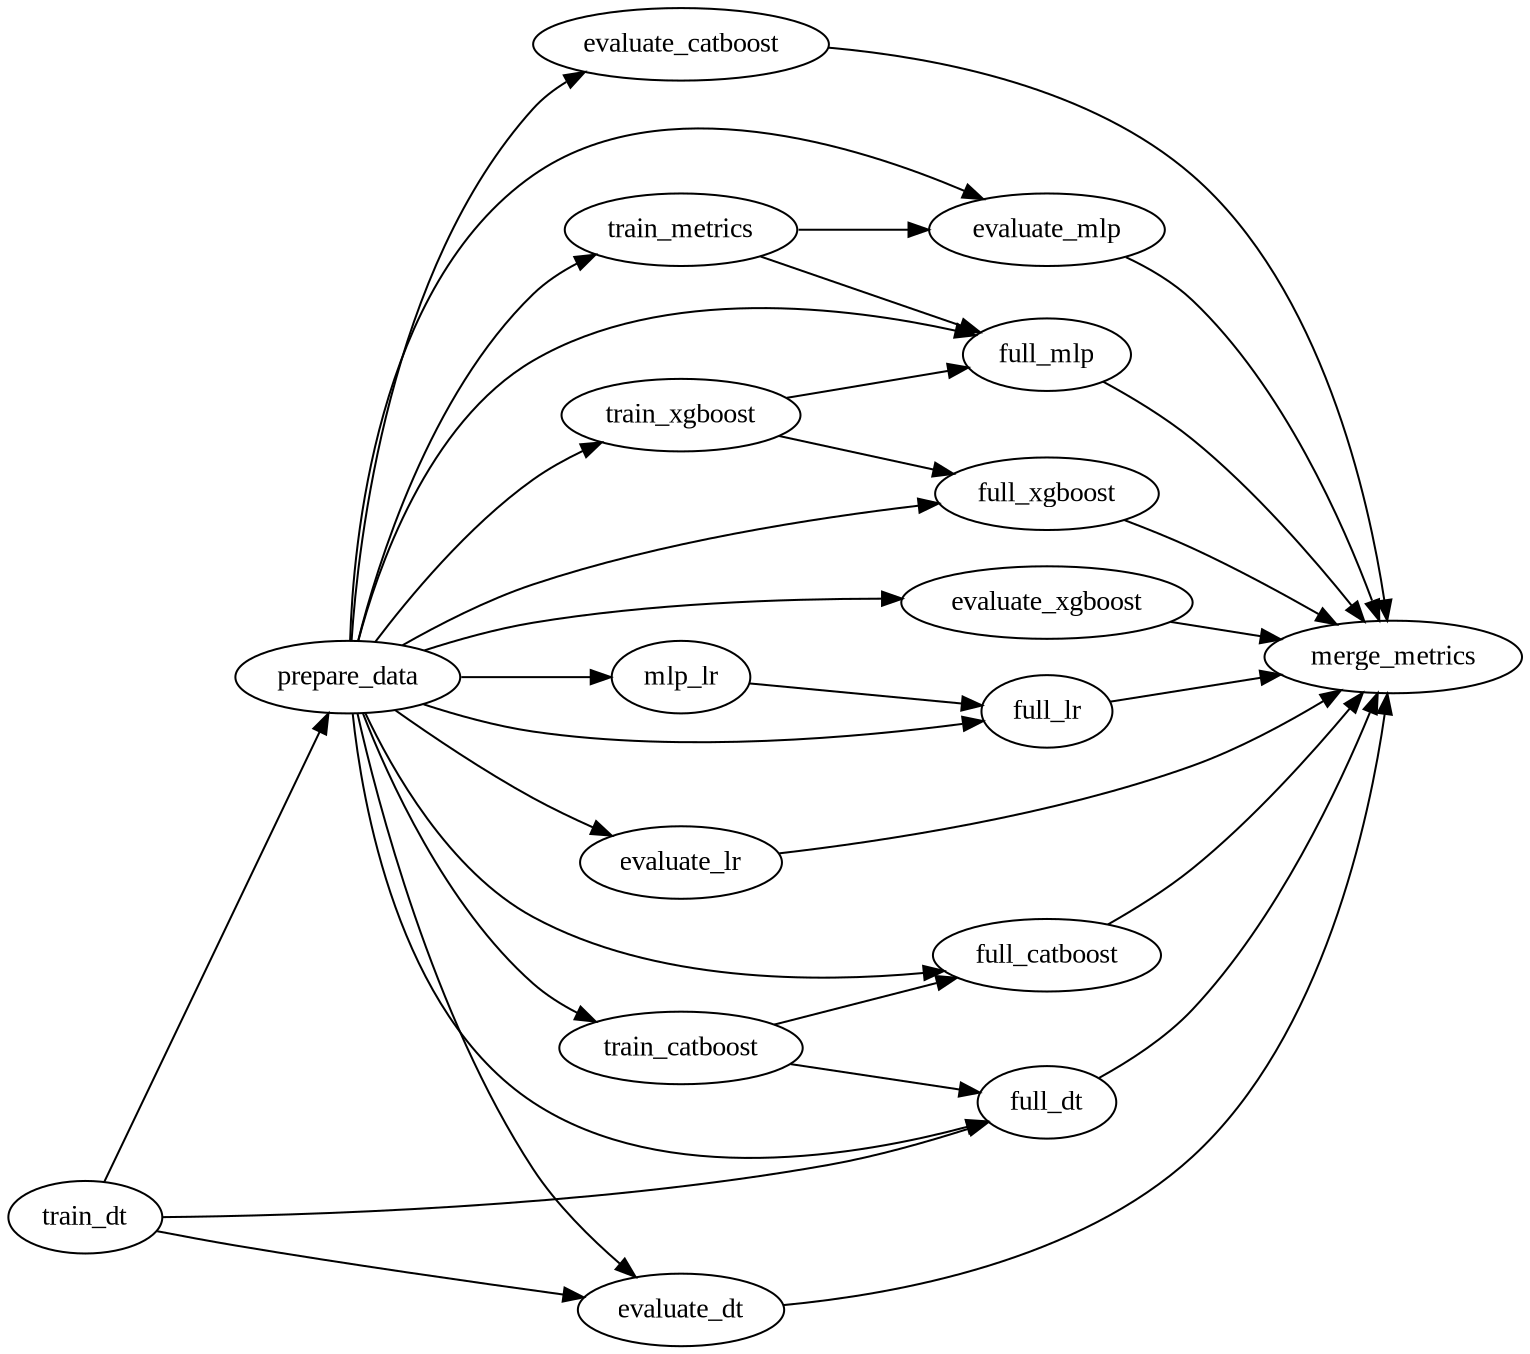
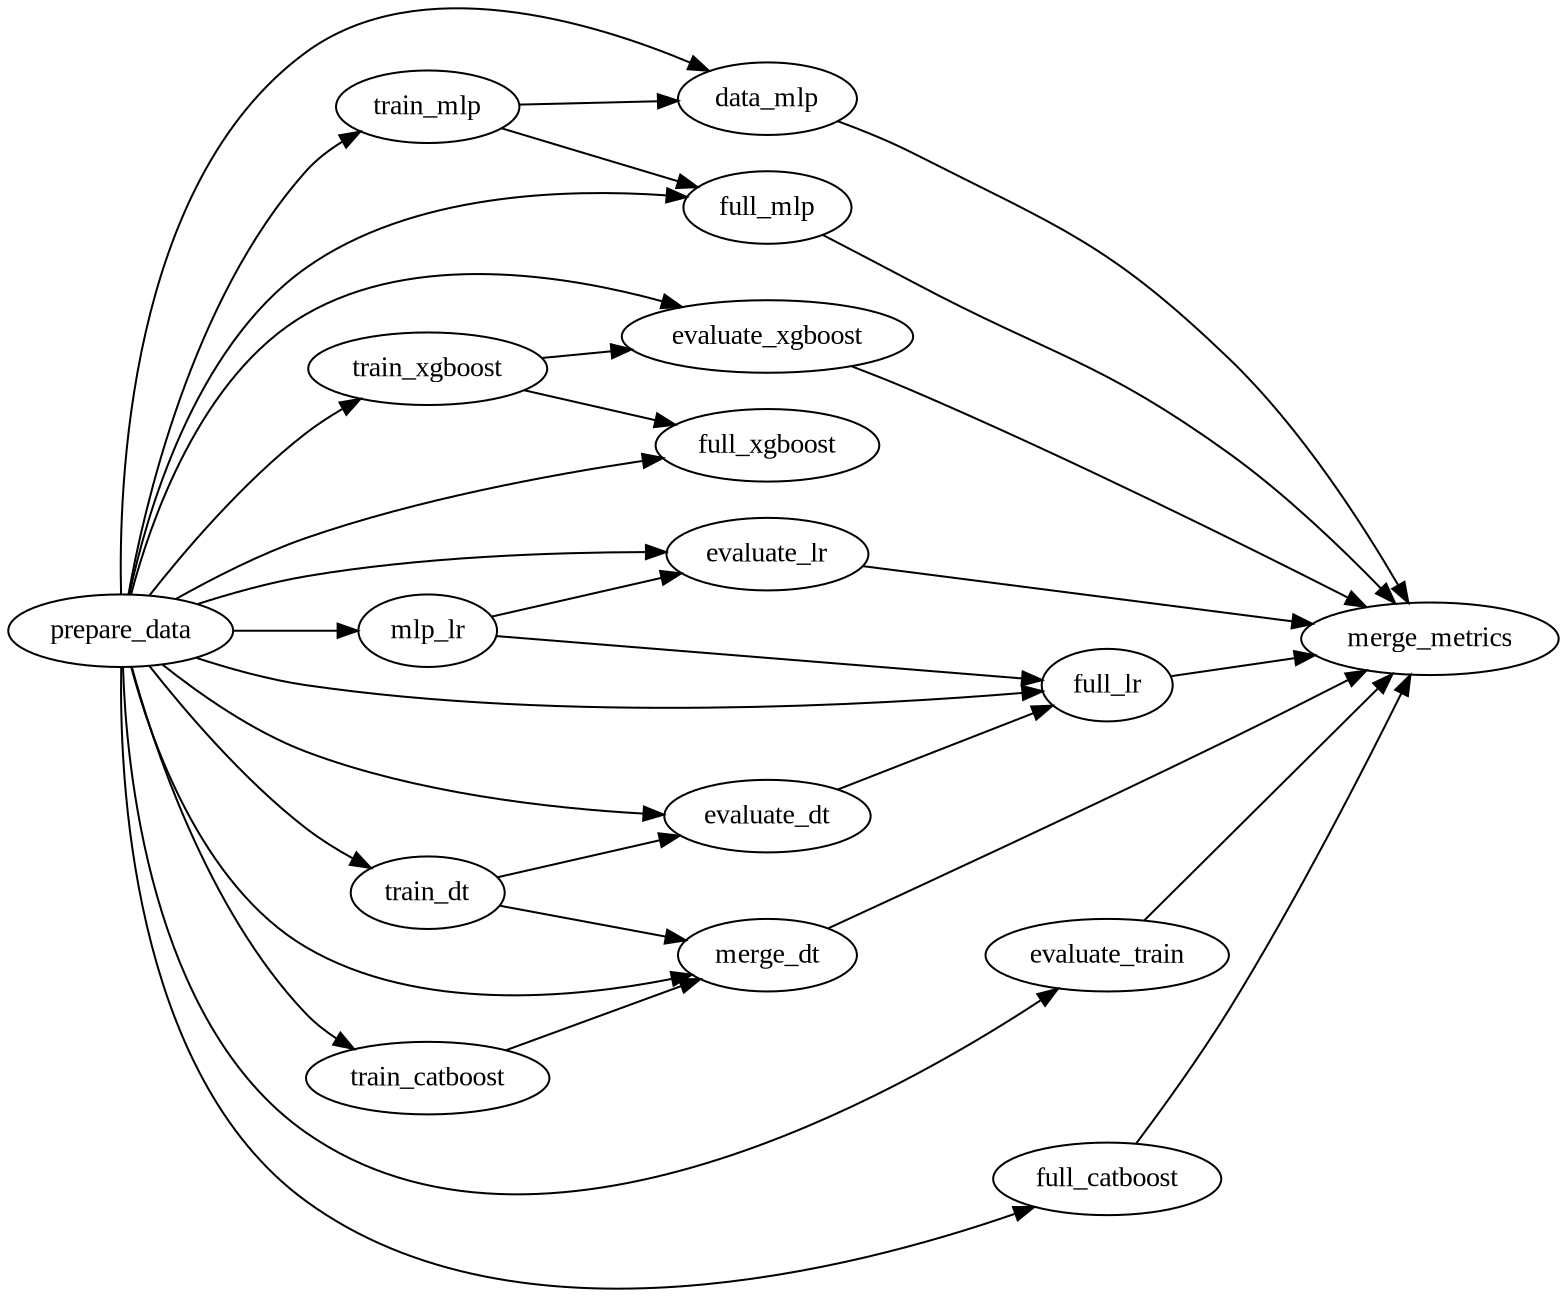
(681, 44) -> (1107, 955)
(681, 230) -> (428, 107)
(1047, 230) -> (767, 99)
(868, 384) -> (577, 355)
(1223, 563) -> none
none -> (577, 597)
(212, 957) -> (243, 772)
(856, 1004) -> none
(1047, 1102) -> (767, 955)
(1209, 1139) -> (936, 751)
